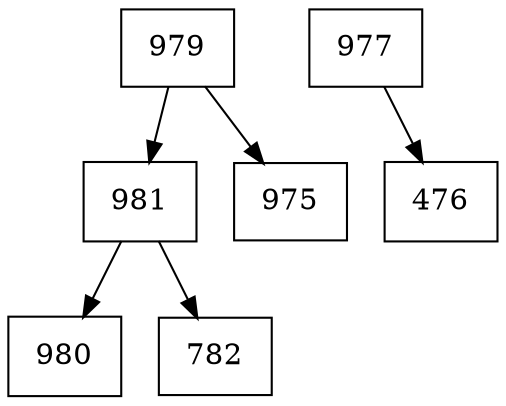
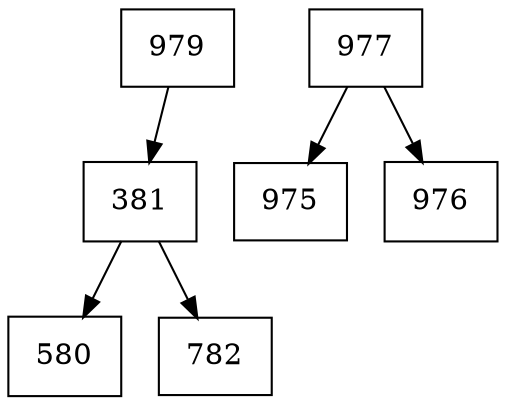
(228, 117) -> (333, 116)
(140, 202) -> (140, 202)
(441, 202) -> (441, 202)
(65, 356) -> (65, 356)
